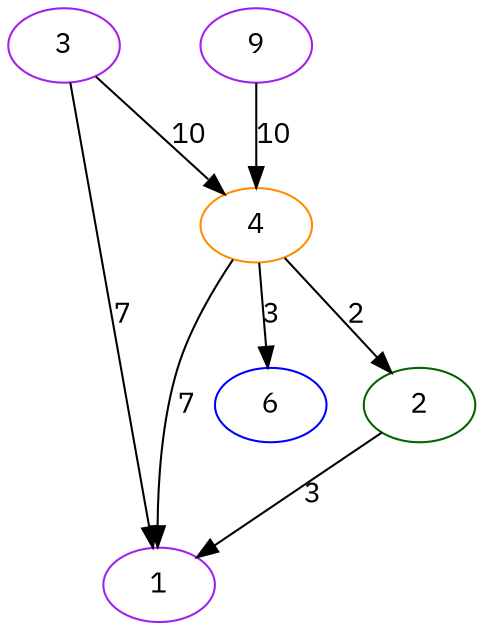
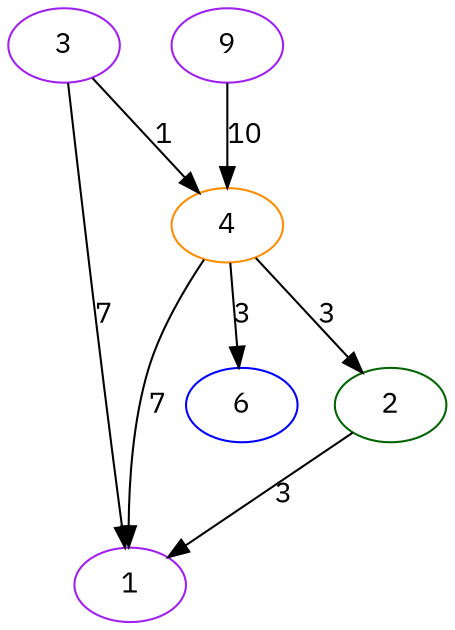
(189, 135) -> (164, 135)
(357, 315) -> (328, 315)
